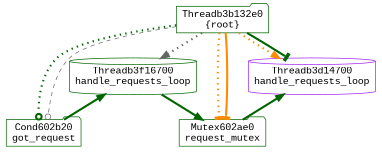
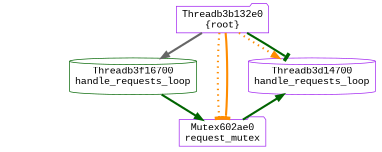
(223, 20) -> (223, 20)
(185, 44) -> (185, 44)
(44, 133) -> none
(223, 133) -> (223, 133)
